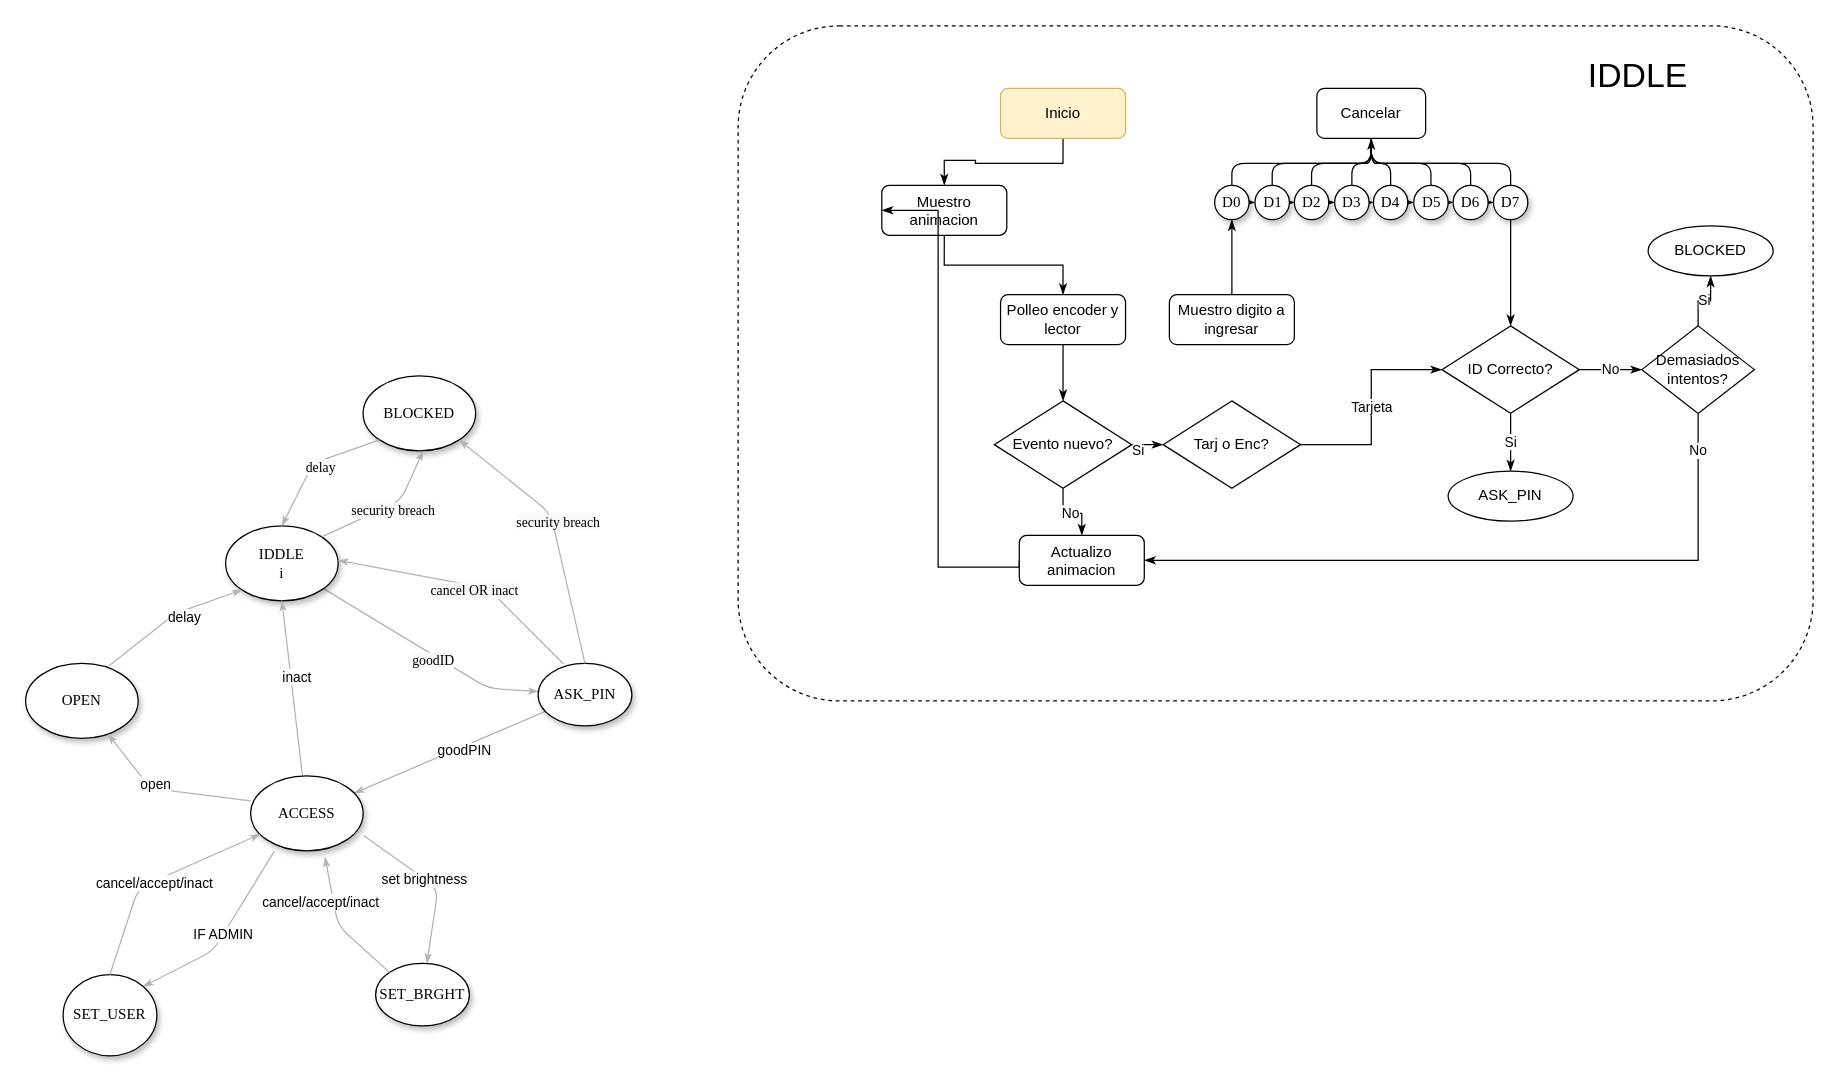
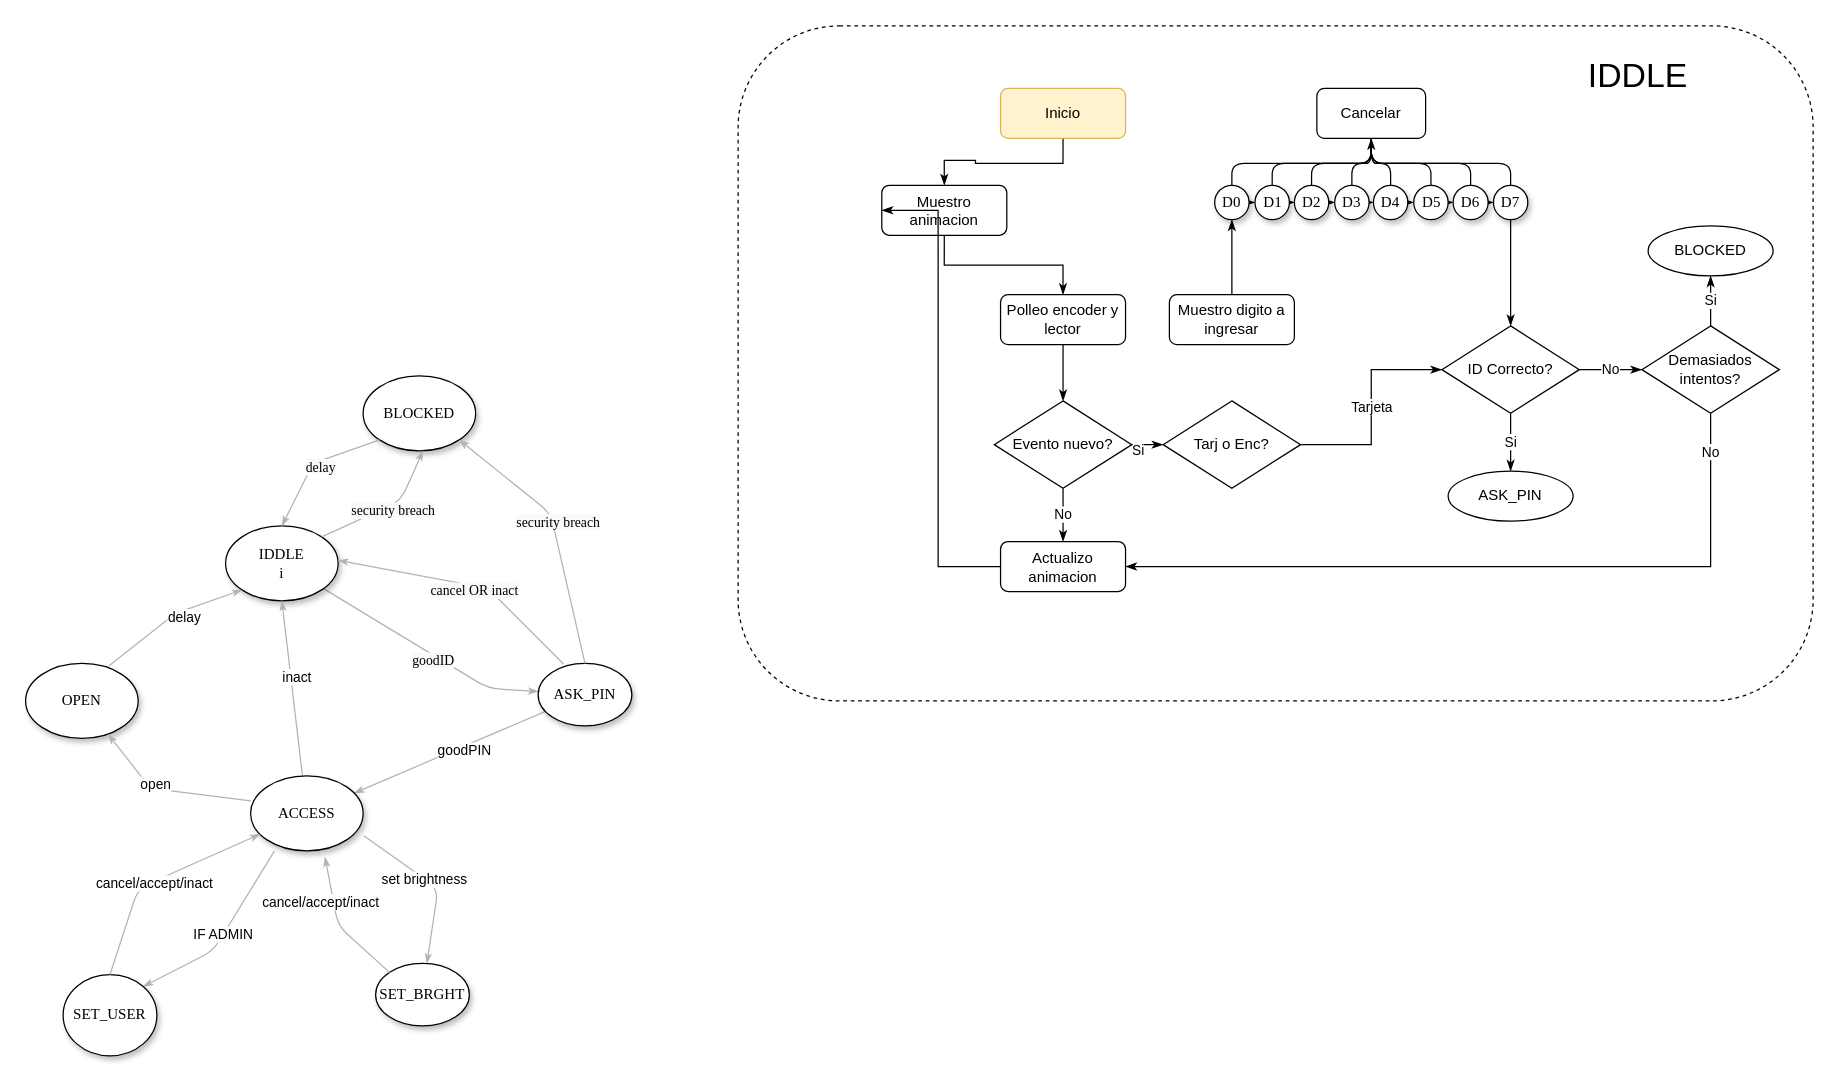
(1698, 369) -> (1711, 369)
(1082, 560) -> (1063, 566)
